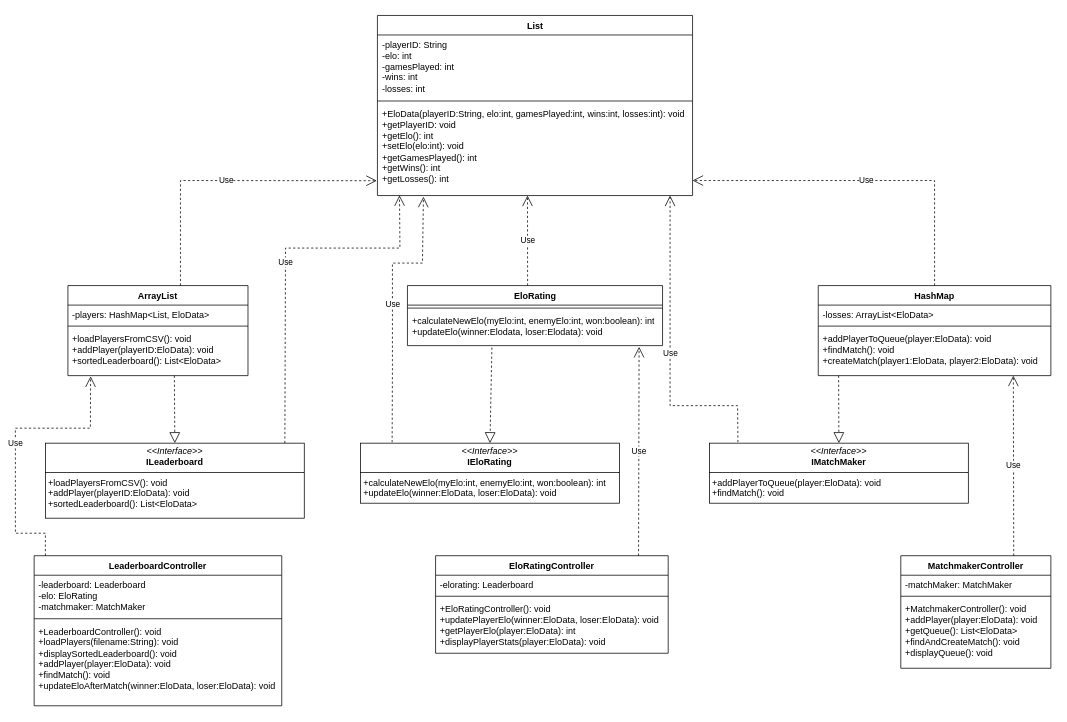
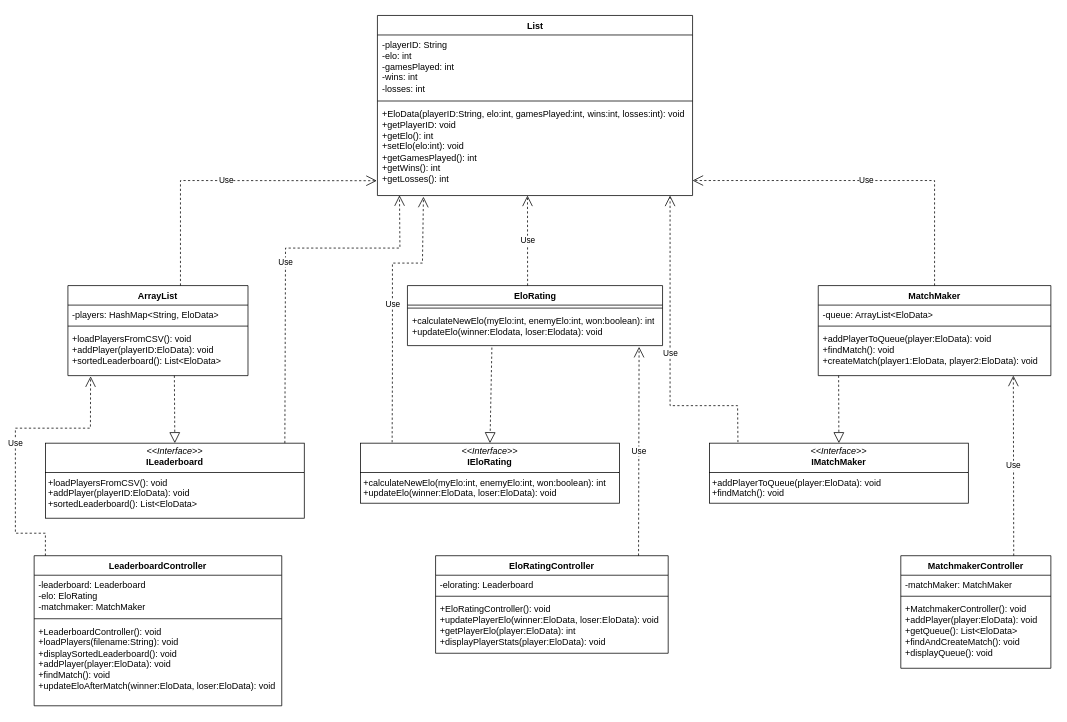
(934, 296) -> (934, 296)
(145, 316) -> (150, 316)
(885, 316) -> (883, 316)
